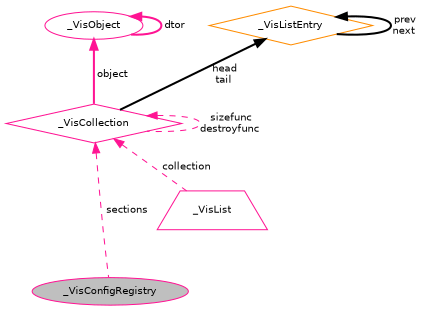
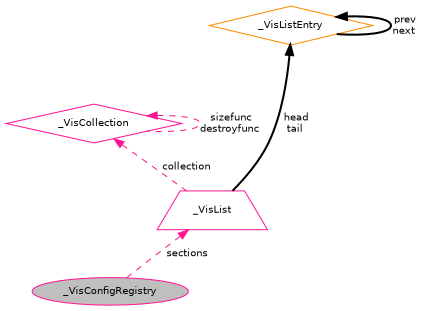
(94, 26) -> none
(188, 77) -> (274, 129)
(102, 215) -> (153, 257)
